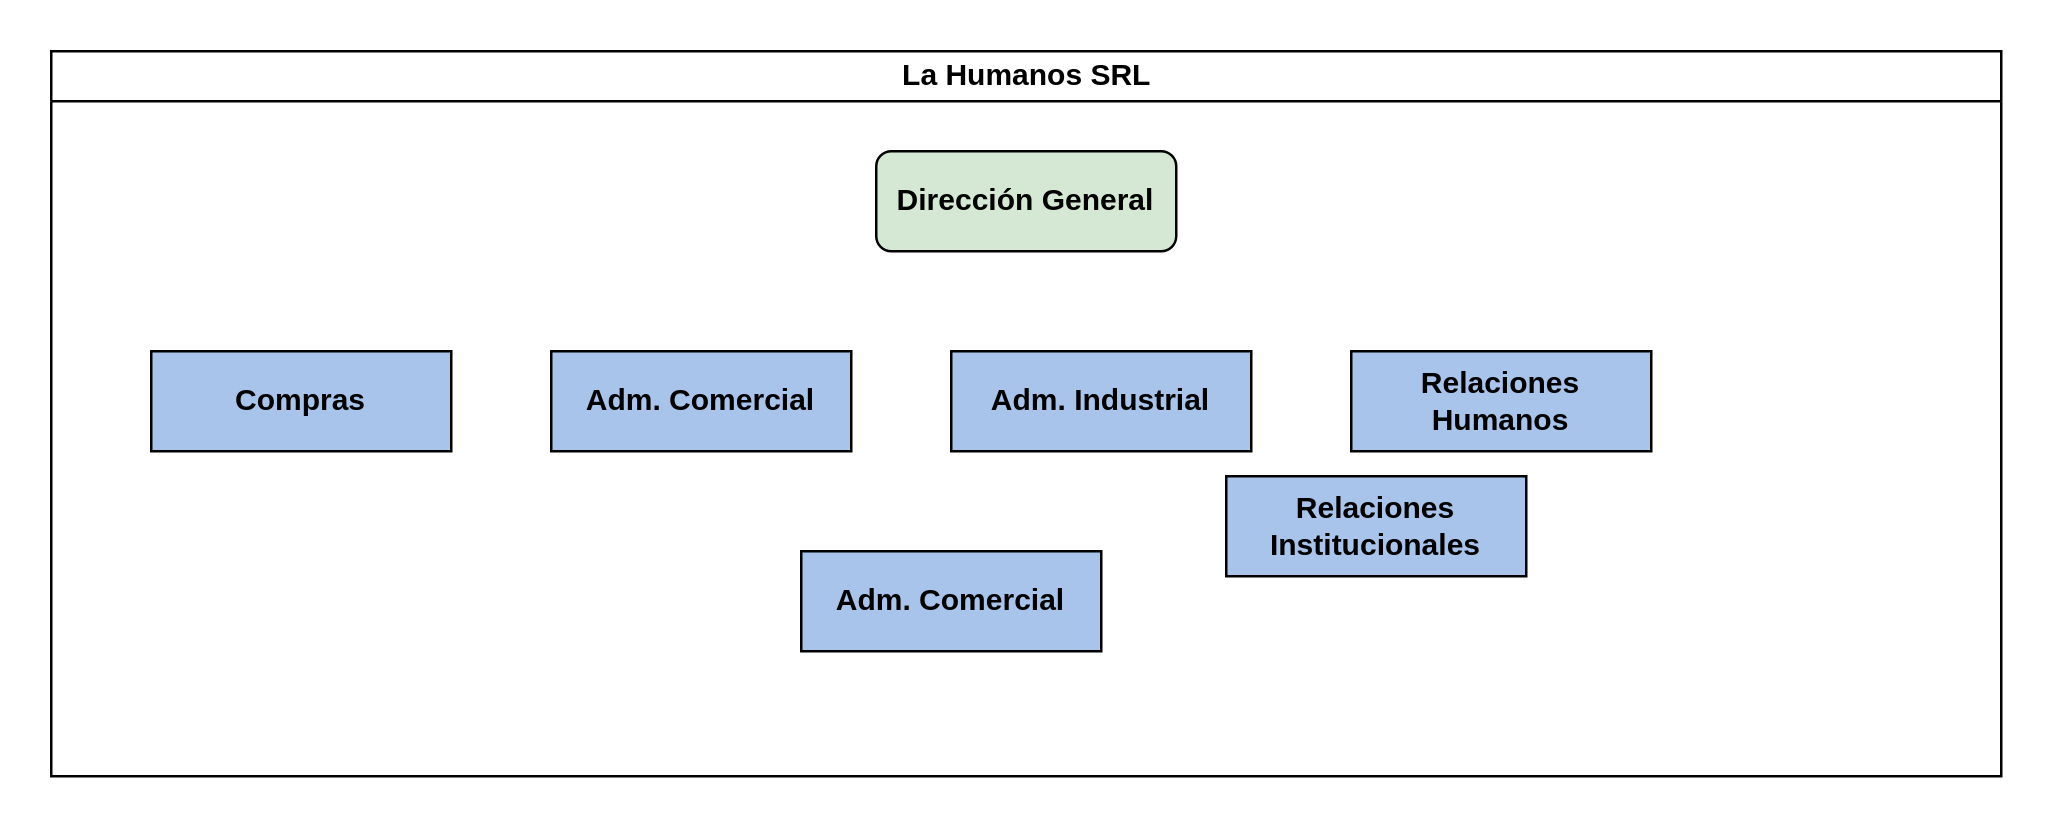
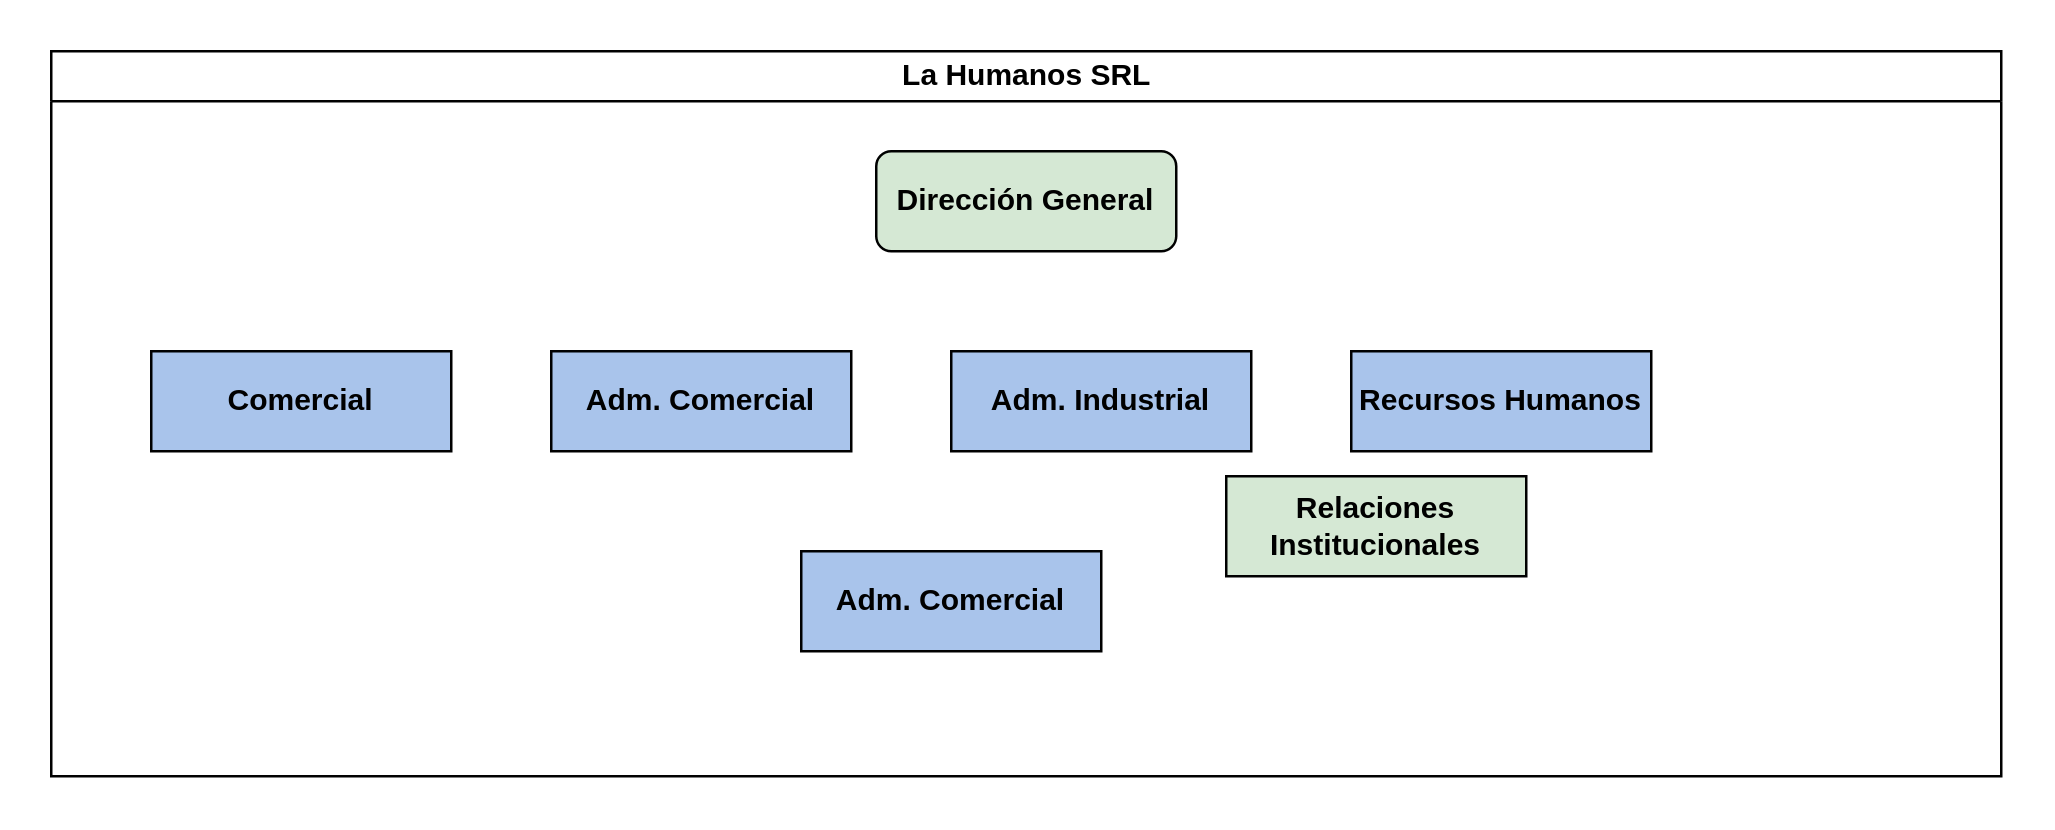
(301, 401) -> (301, 401)
(1501, 401) -> (1501, 401)
(1376, 526) -> (1376, 526)
